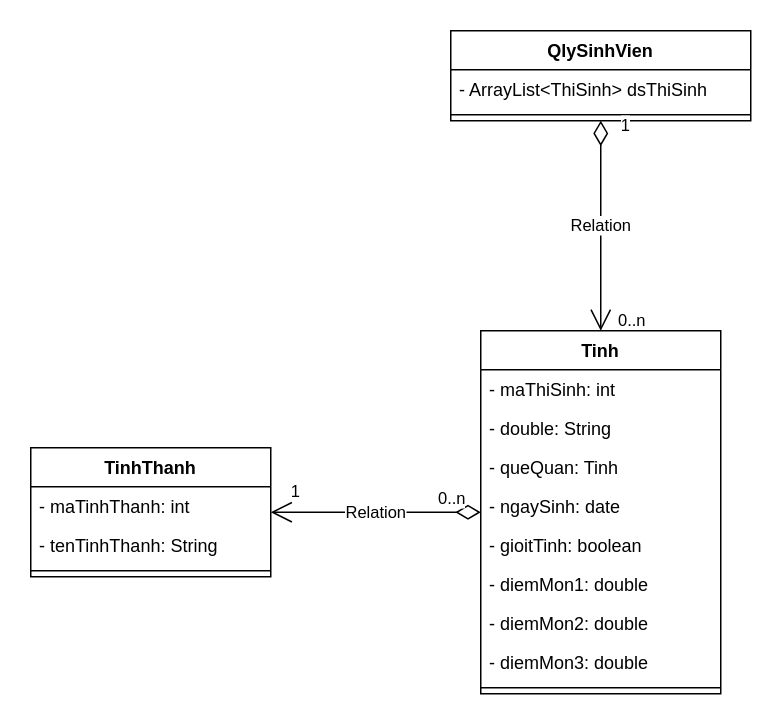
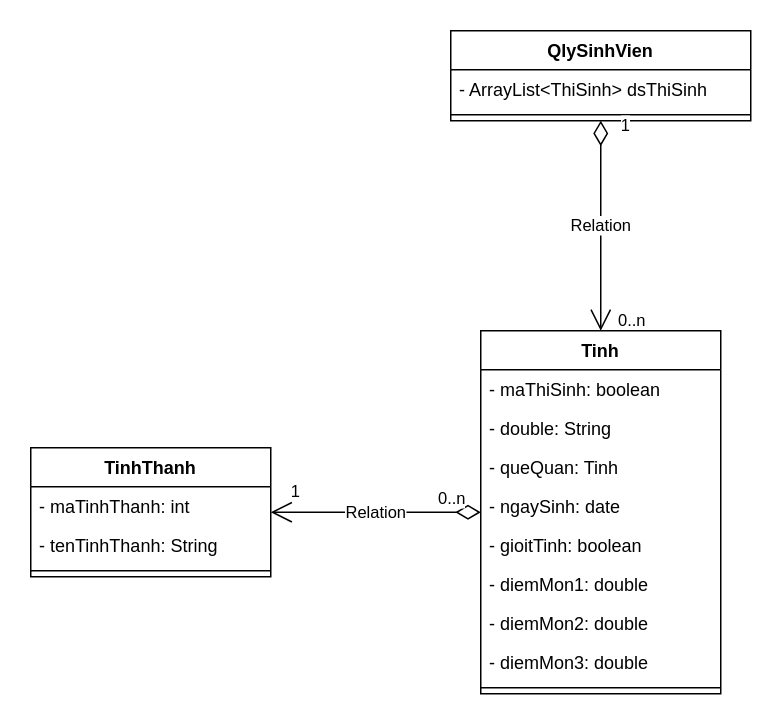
(556, 390) -> (576, 390)
